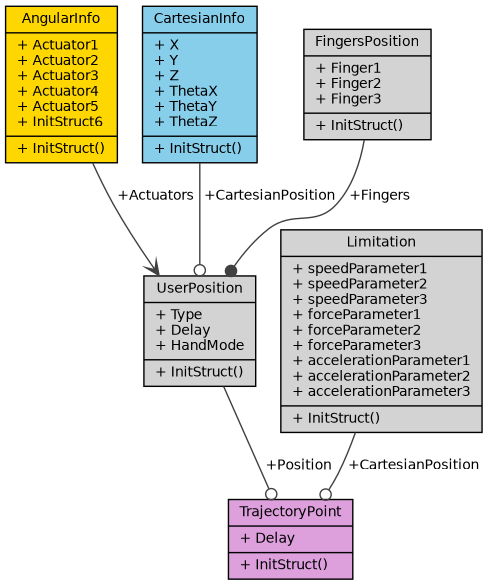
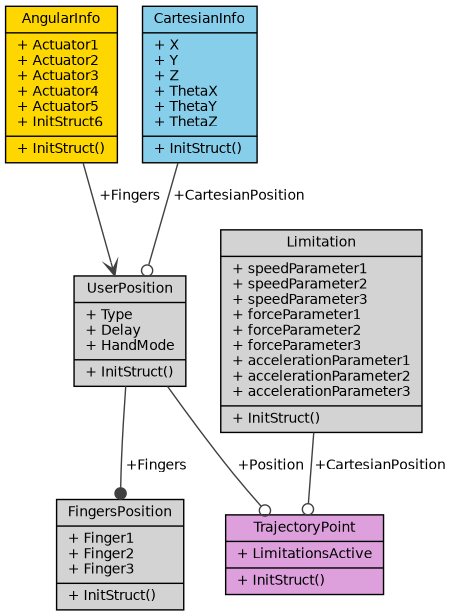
(154, 196) -> (128, 196)
(313, 217) -> (123, 437)
(268, 539) -> (305, 554)
